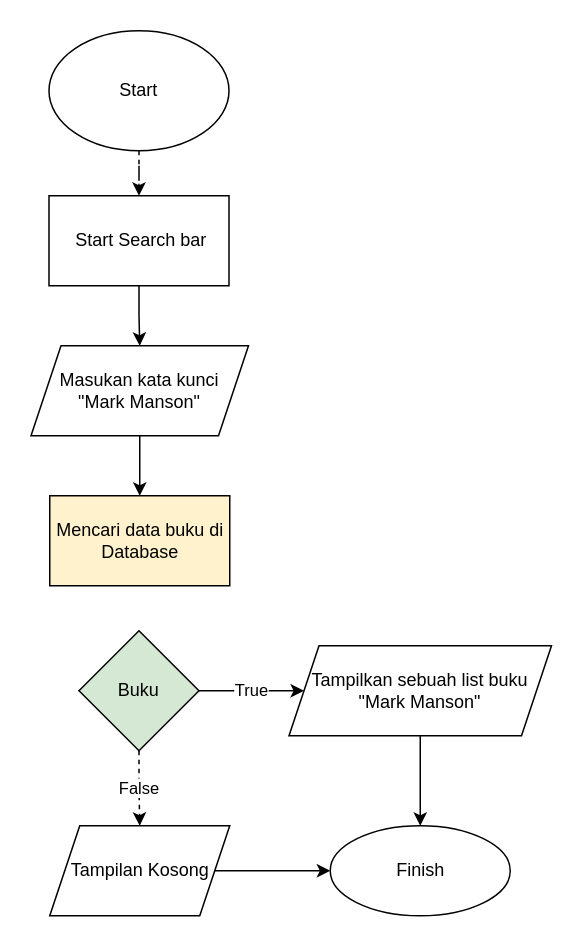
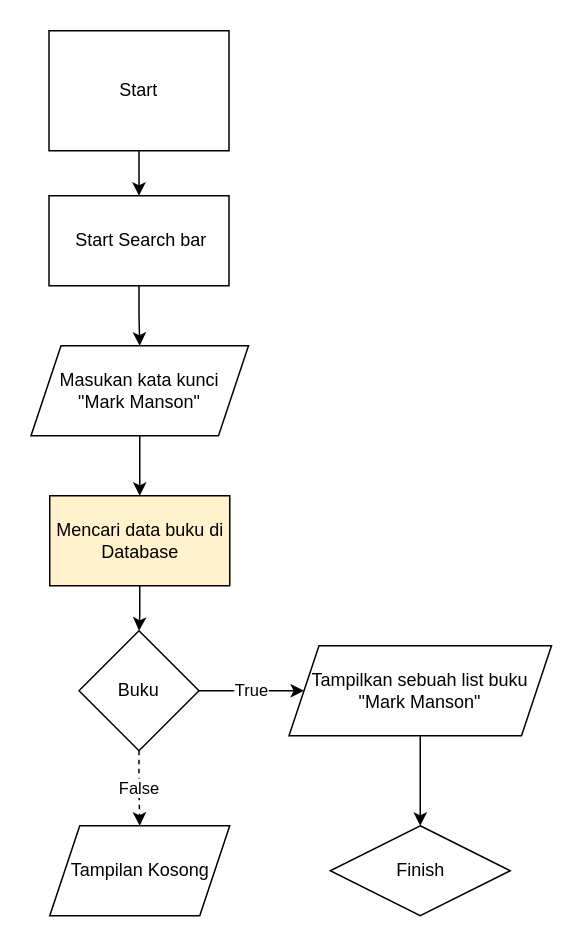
(139, 91) -> (139, 91)
(139, 160) -> (139, 160)
none -> (140, 603)
(139, 691) -> (139, 691)
(267, 871) -> none
(420, 871) -> (420, 871)
